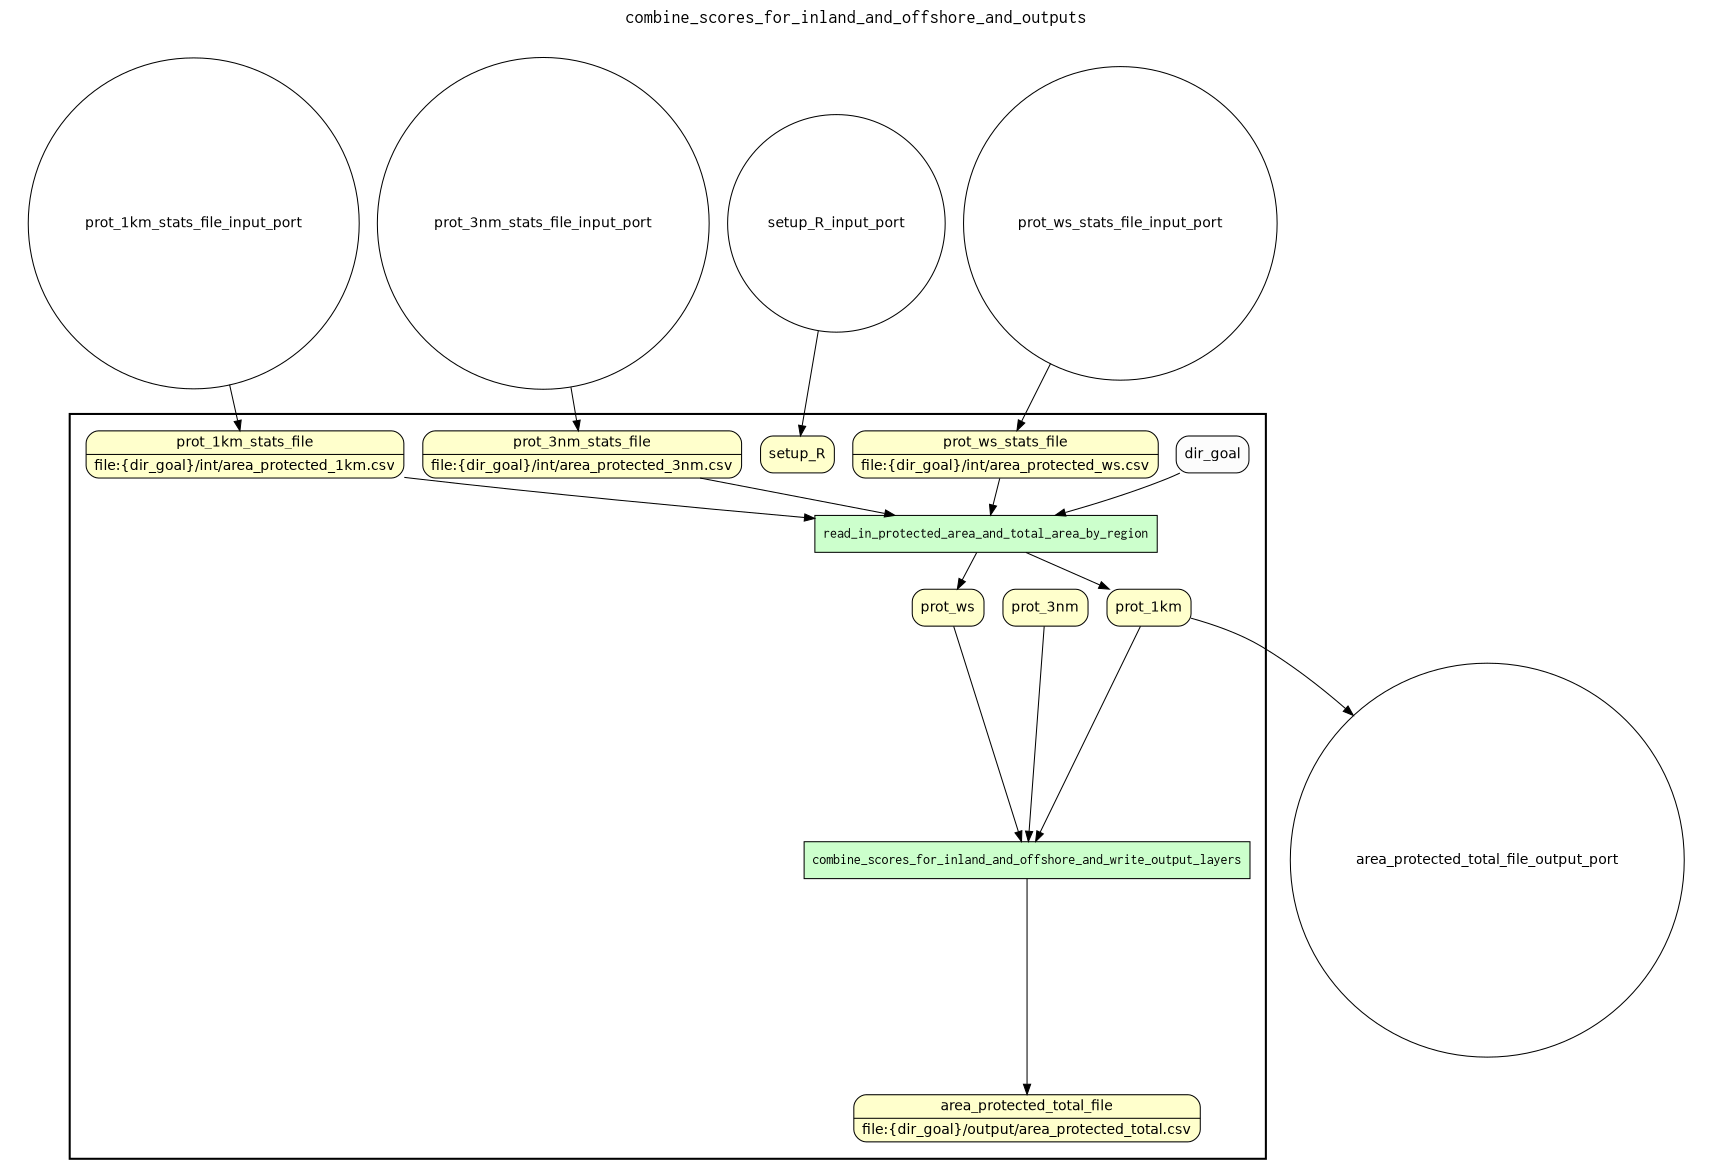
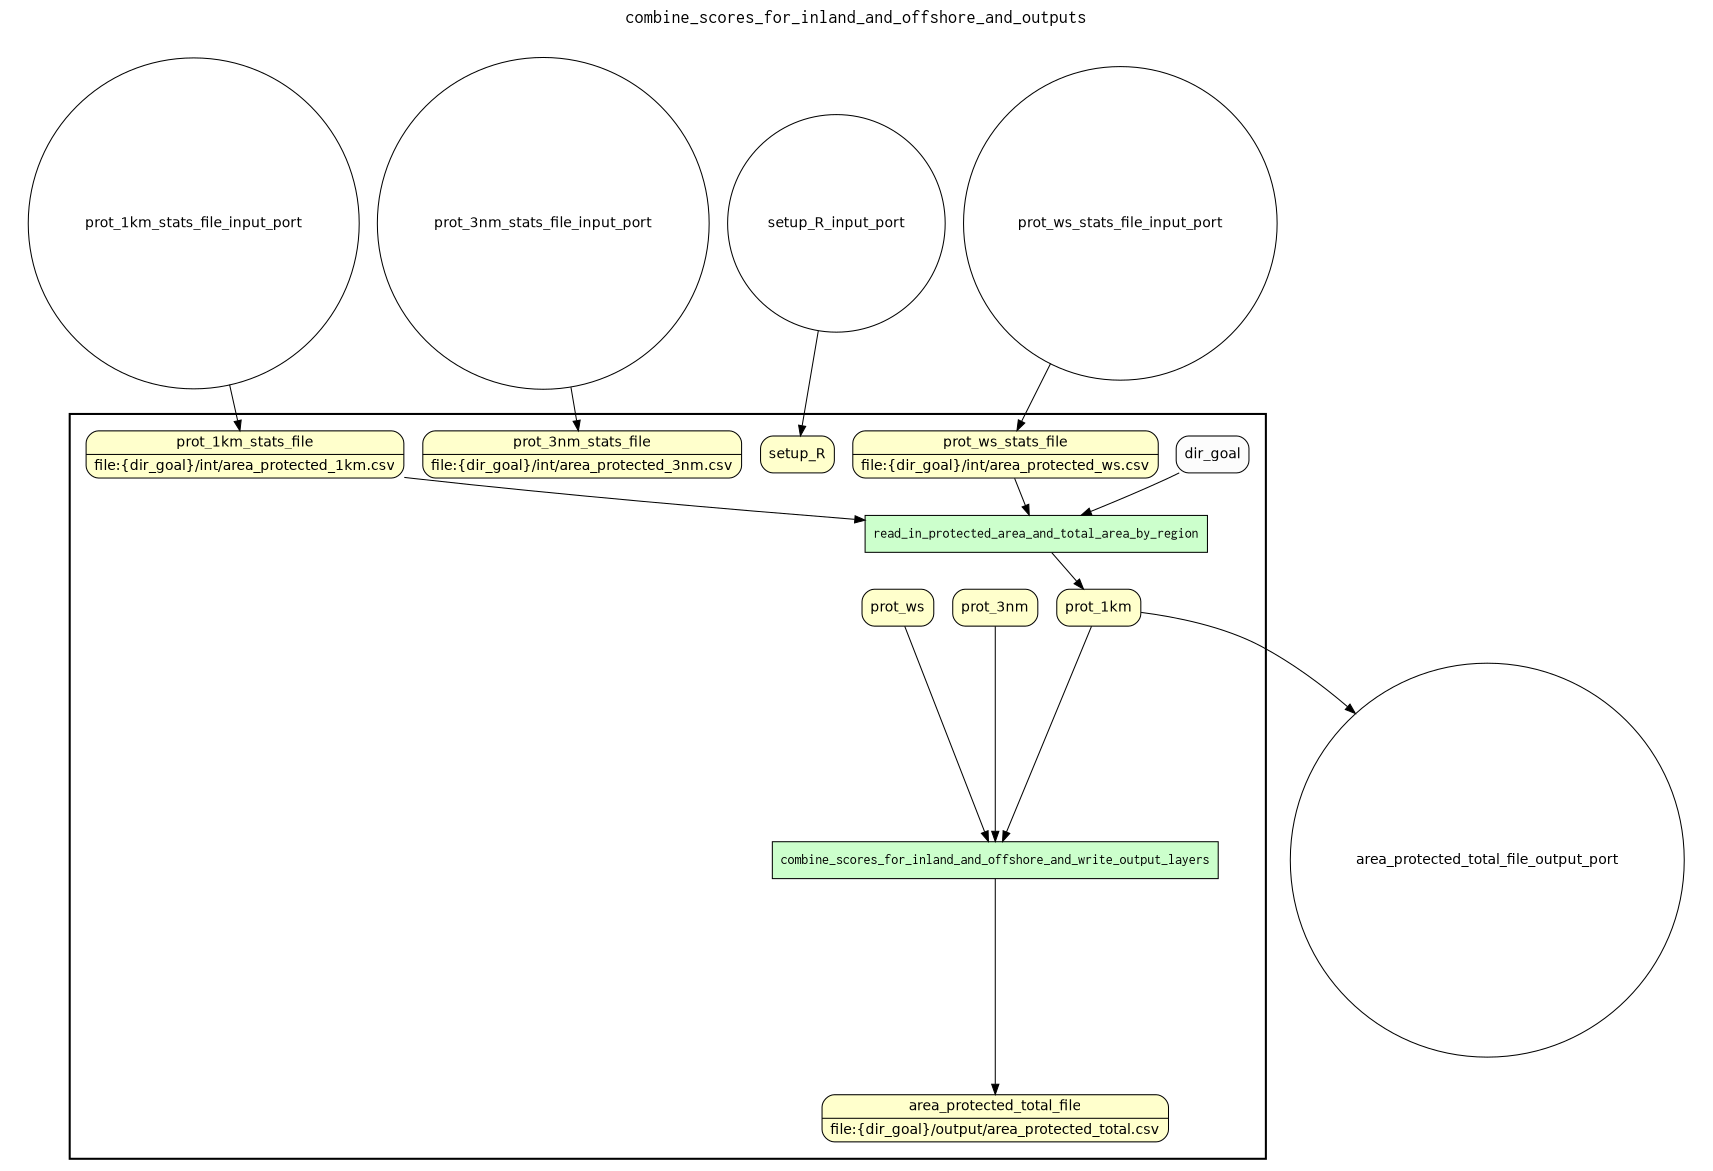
(792, 496) -> none
(969, 566) -> none
